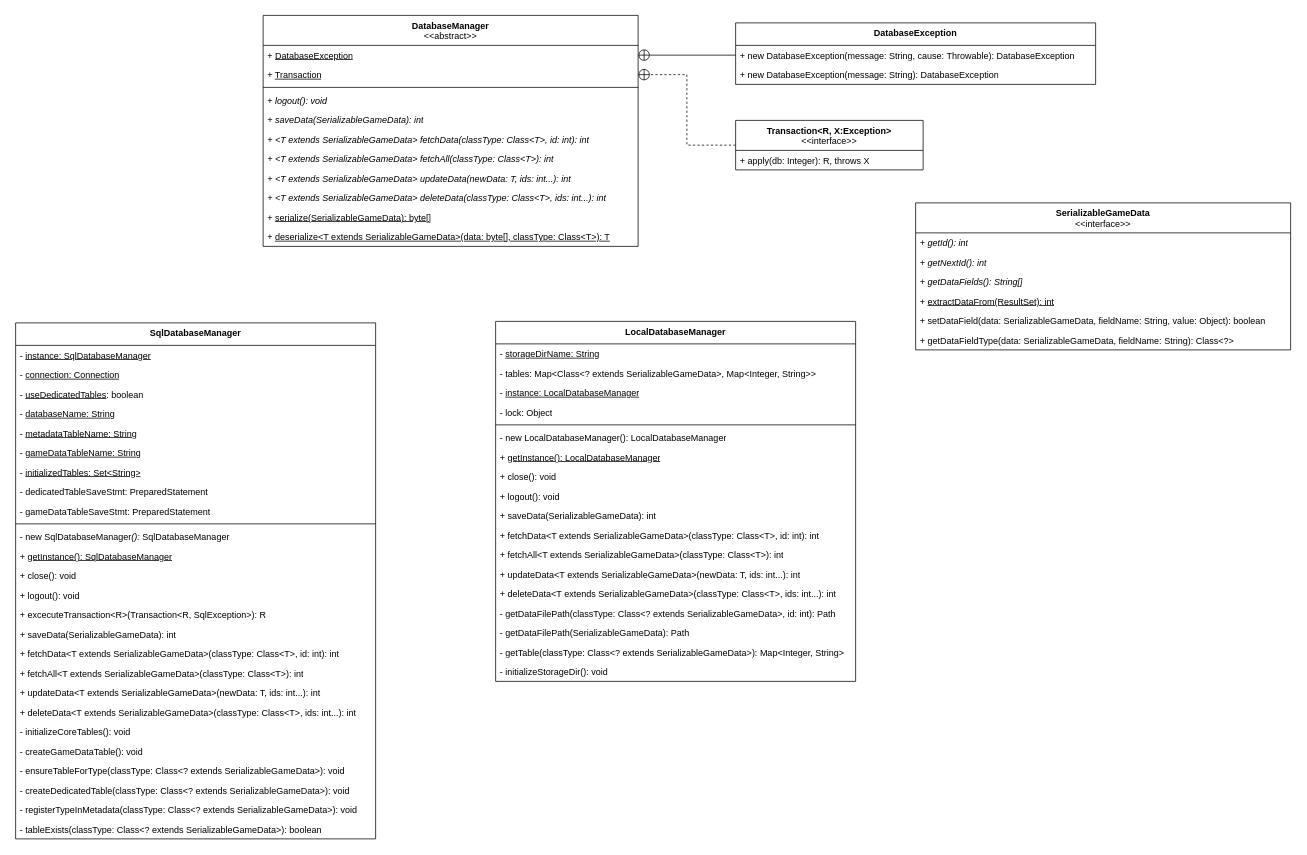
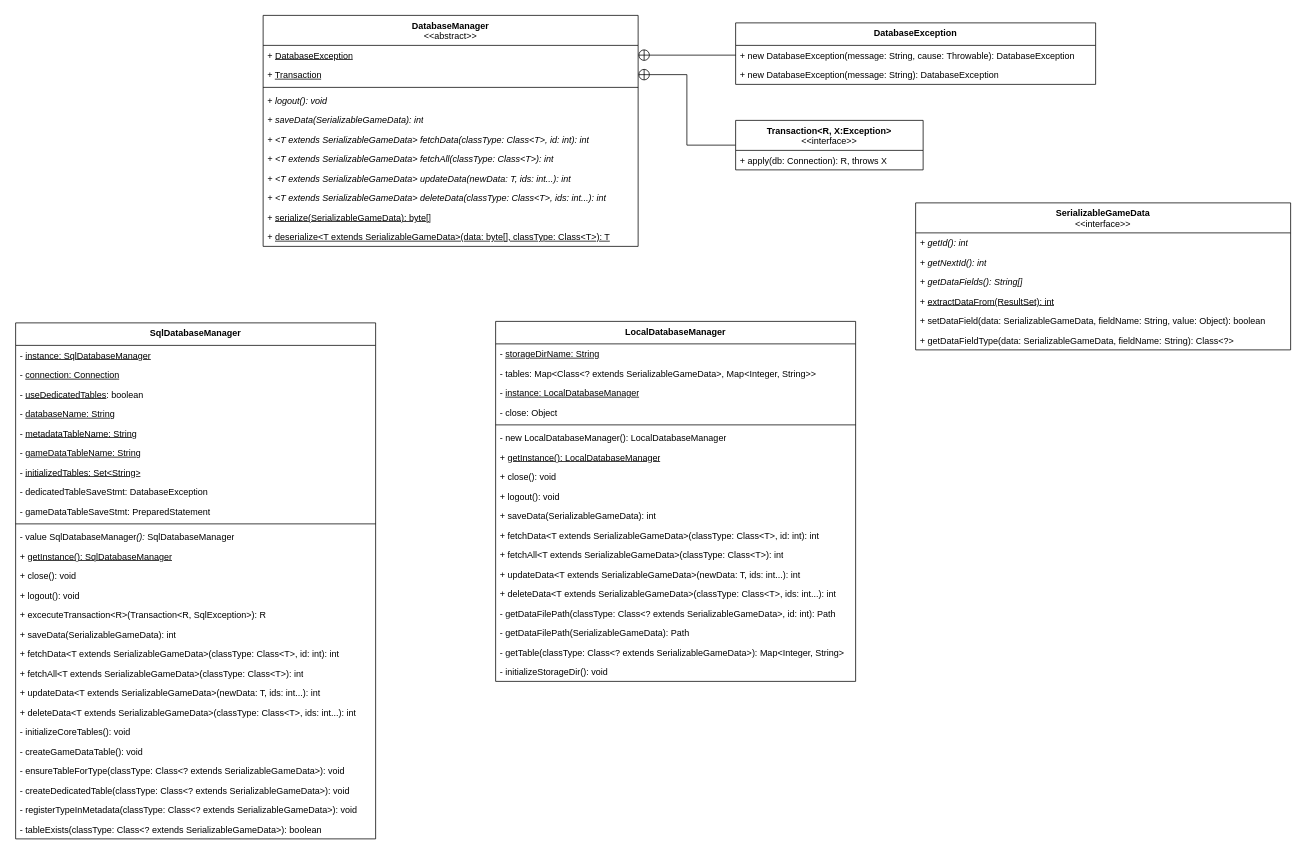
(687, 115) -> (687, 115)
(813, 161) -> (819, 161)
(530, 413) -> (533, 413)
(124, 493) -> (122, 493)
(130, 538) -> (134, 538)
